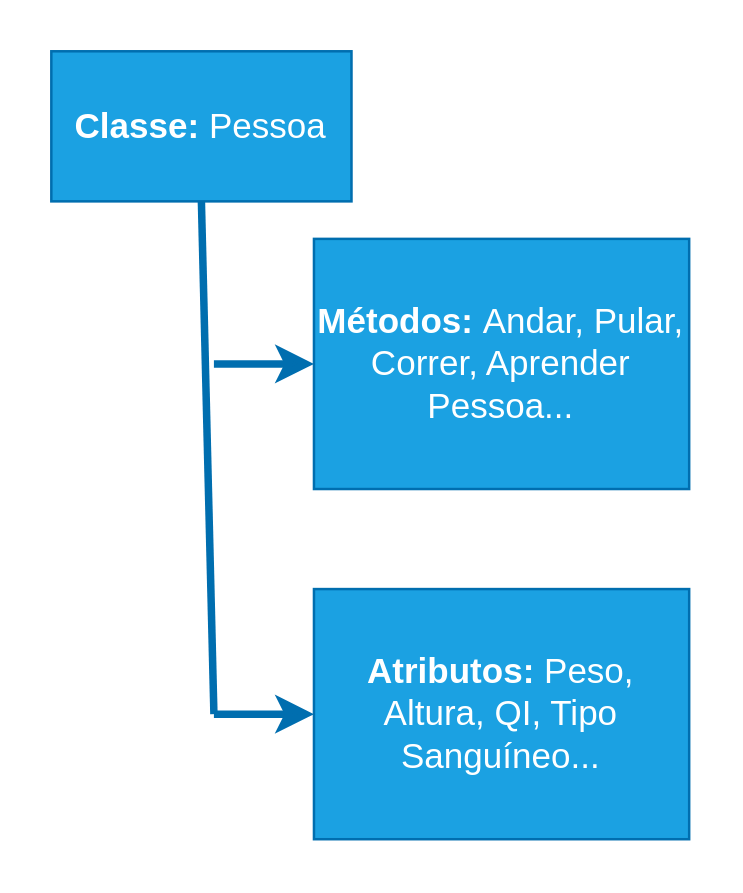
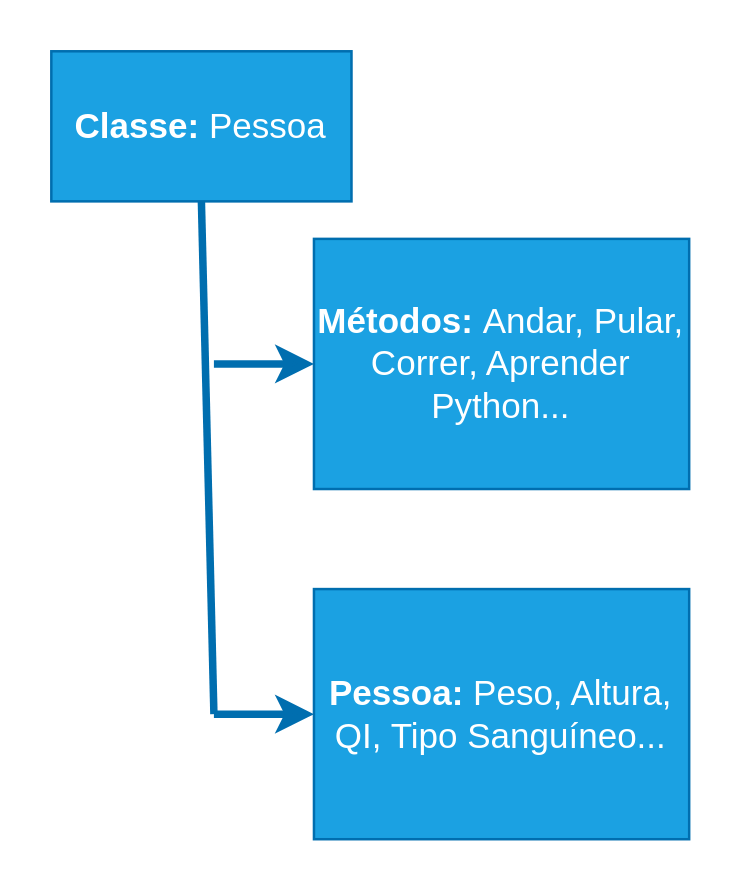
(501, 364) -> (501, 364)
(501, 714) -> (501, 714)
